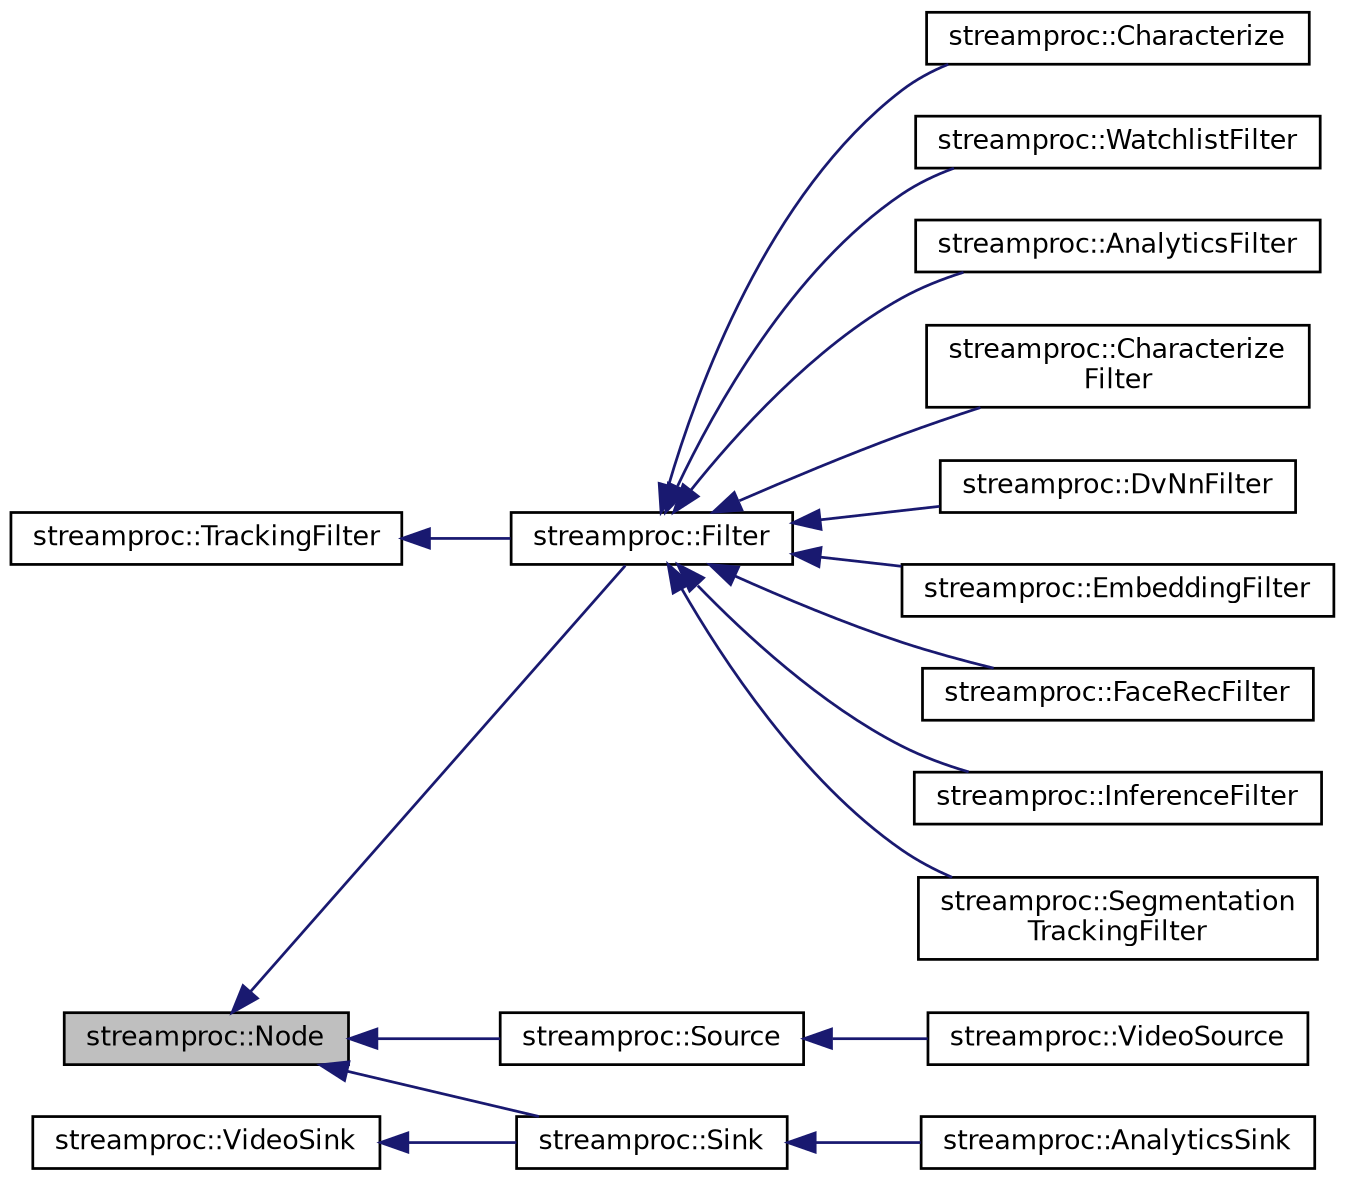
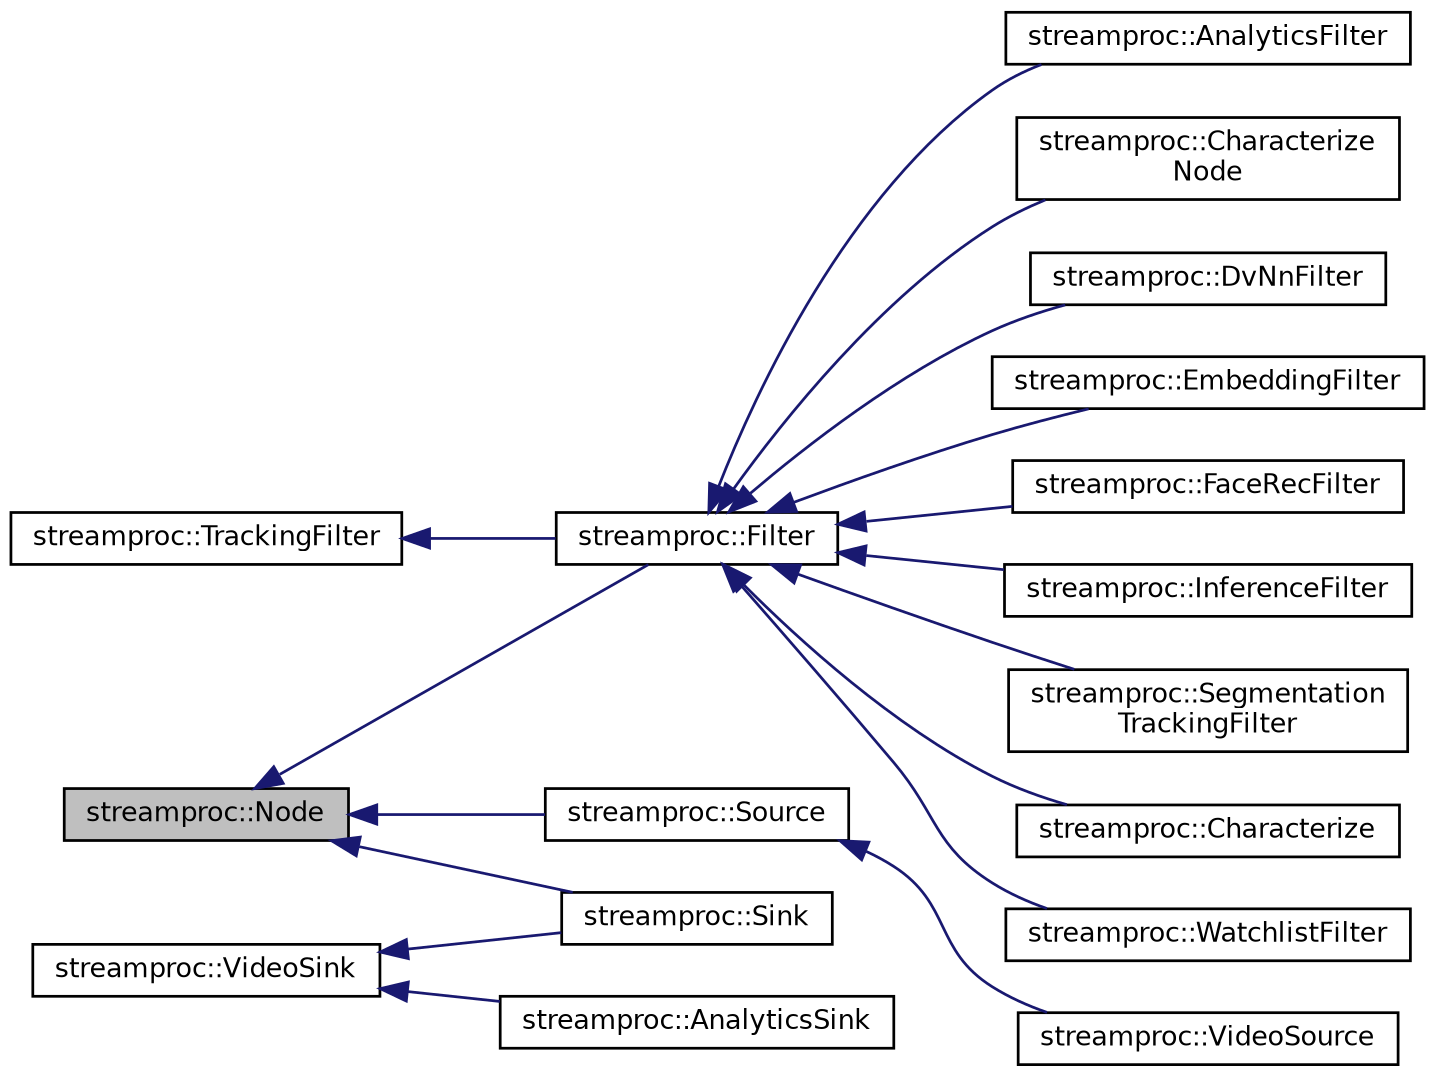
(1118, 366) -> (1208, 159)
(868, 1143) -> (454, 997)
